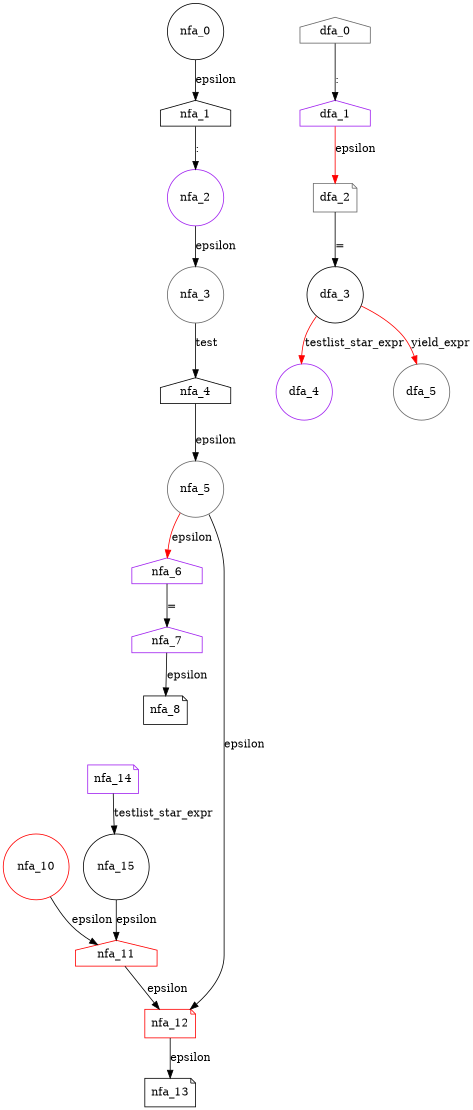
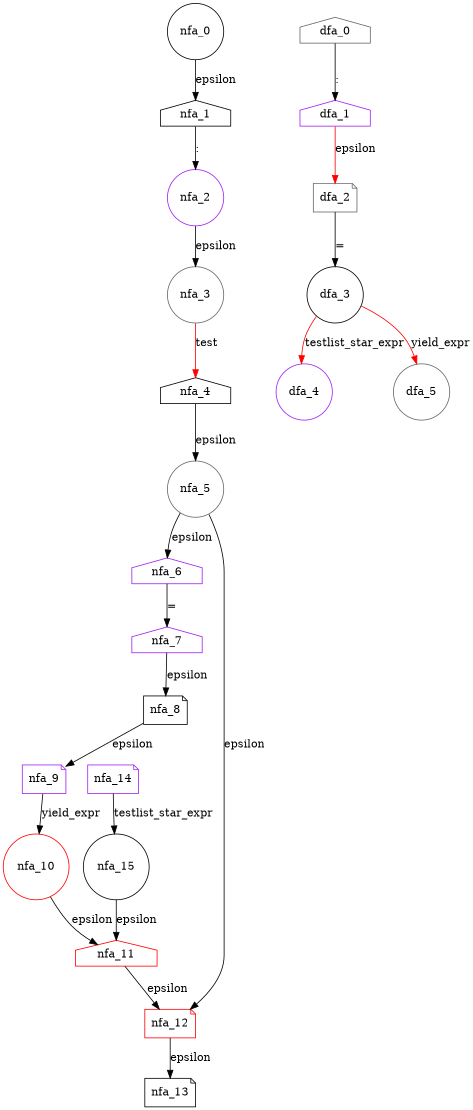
(196, 346) -> (196, 346)
(172, 531) -> (172, 531)
none -> (44, 779)
